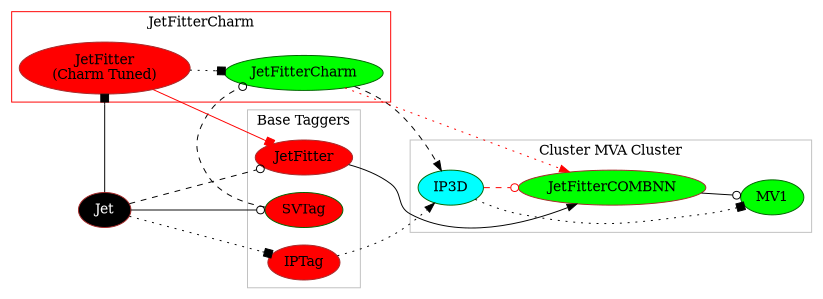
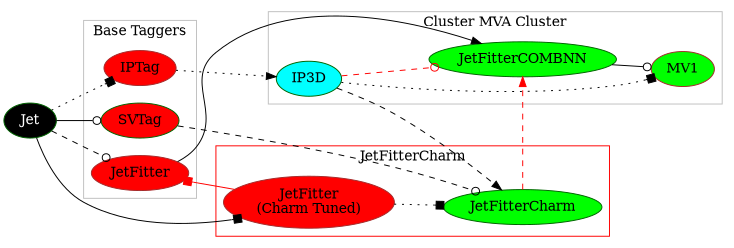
(403, 117) -> (419, 129)
(452, 128) -> (523, 138)
(612, 188) -> (523, 59)
(772, 197) -> (683, 69)
(105, 210) -> (30, 121)
